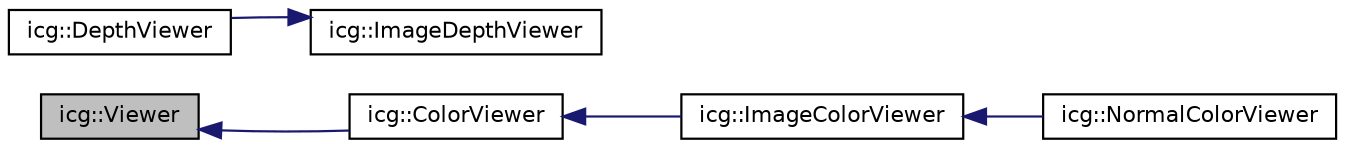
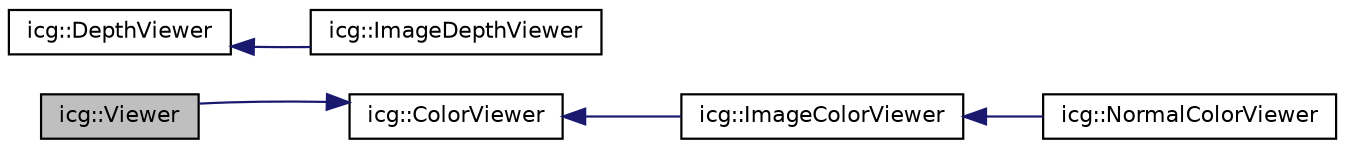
(260, 17) -> (282, 47)
(285, 131) -> (263, 102)
